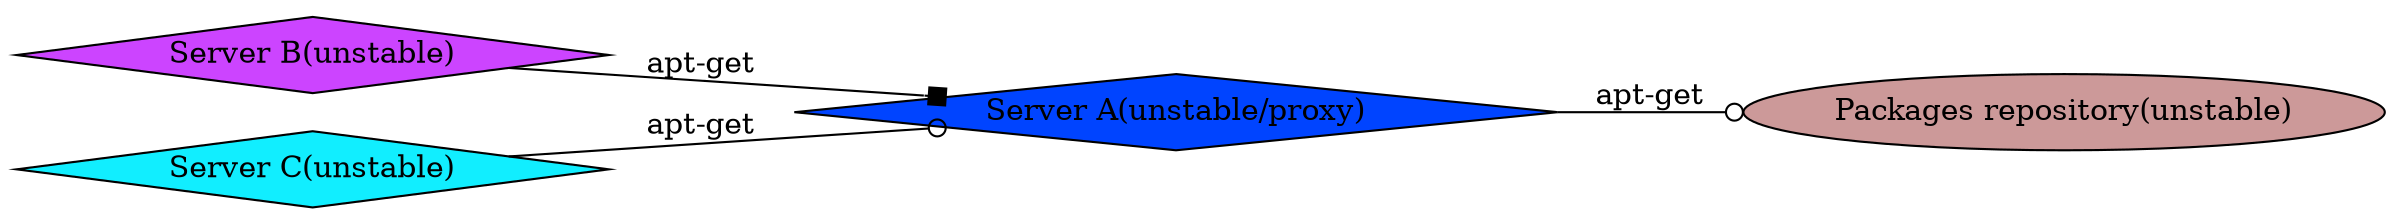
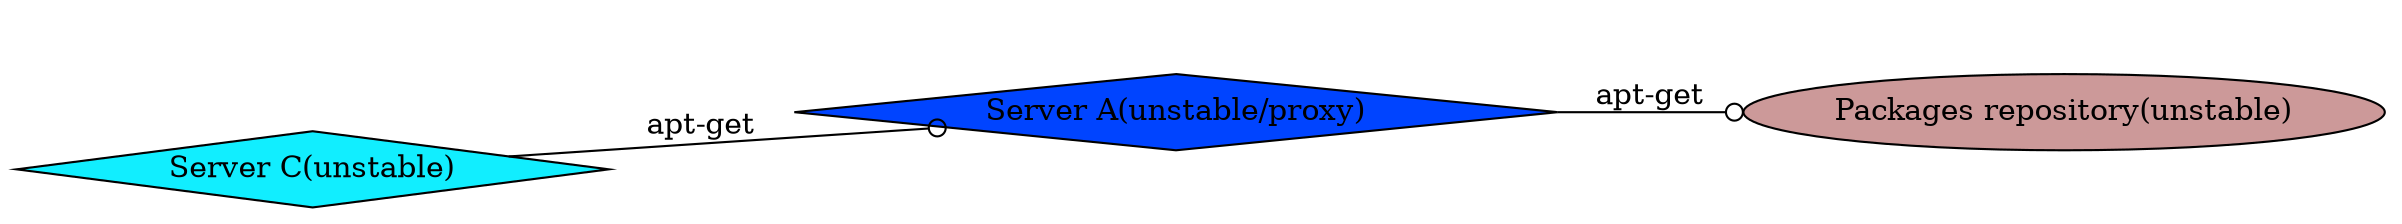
(313, 55) -> none
